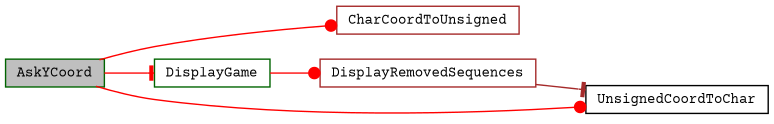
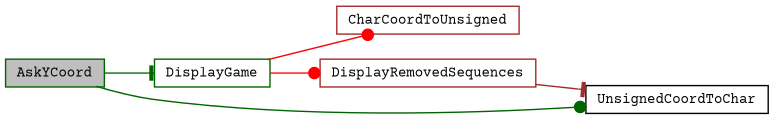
(211, 38) -> (315, 48)
(126, 73) -> (126, 73)
(334, 112) -> (334, 112)
